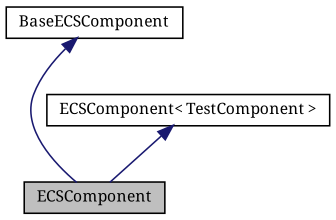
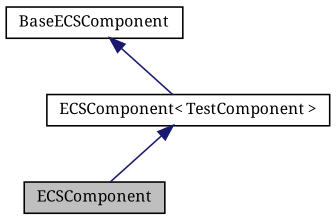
(32, 118) -> (147, 72)
